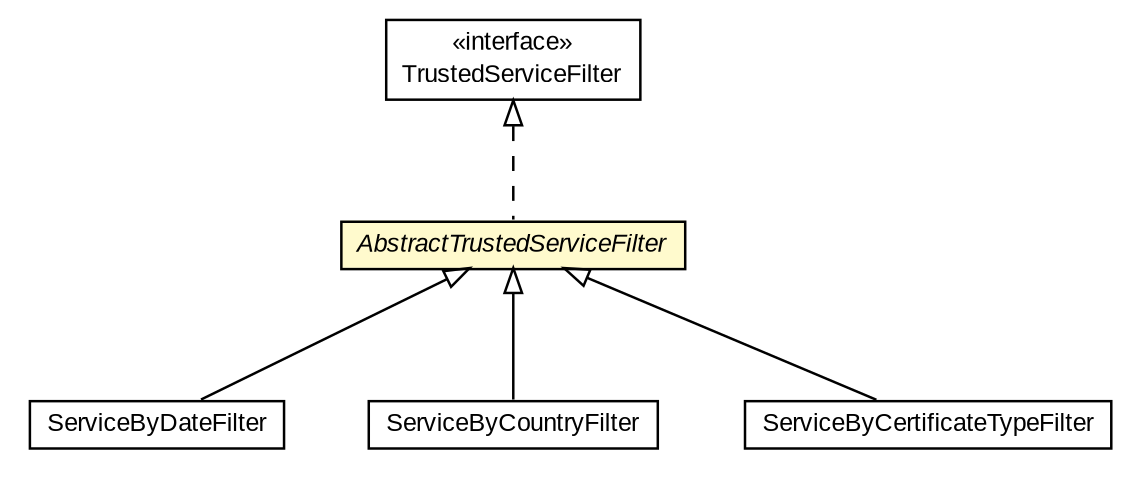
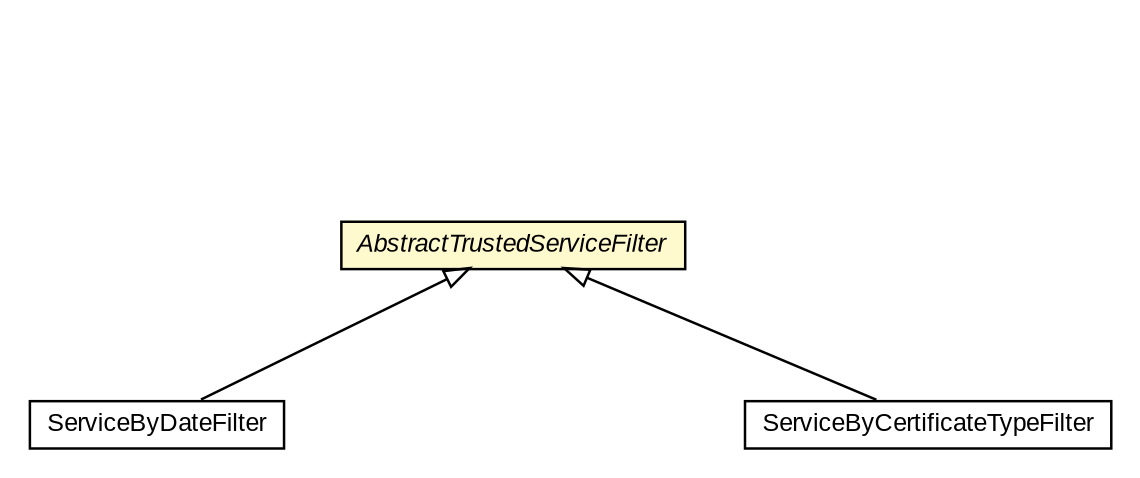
(513, 60) -> none
(513, 424) -> none
